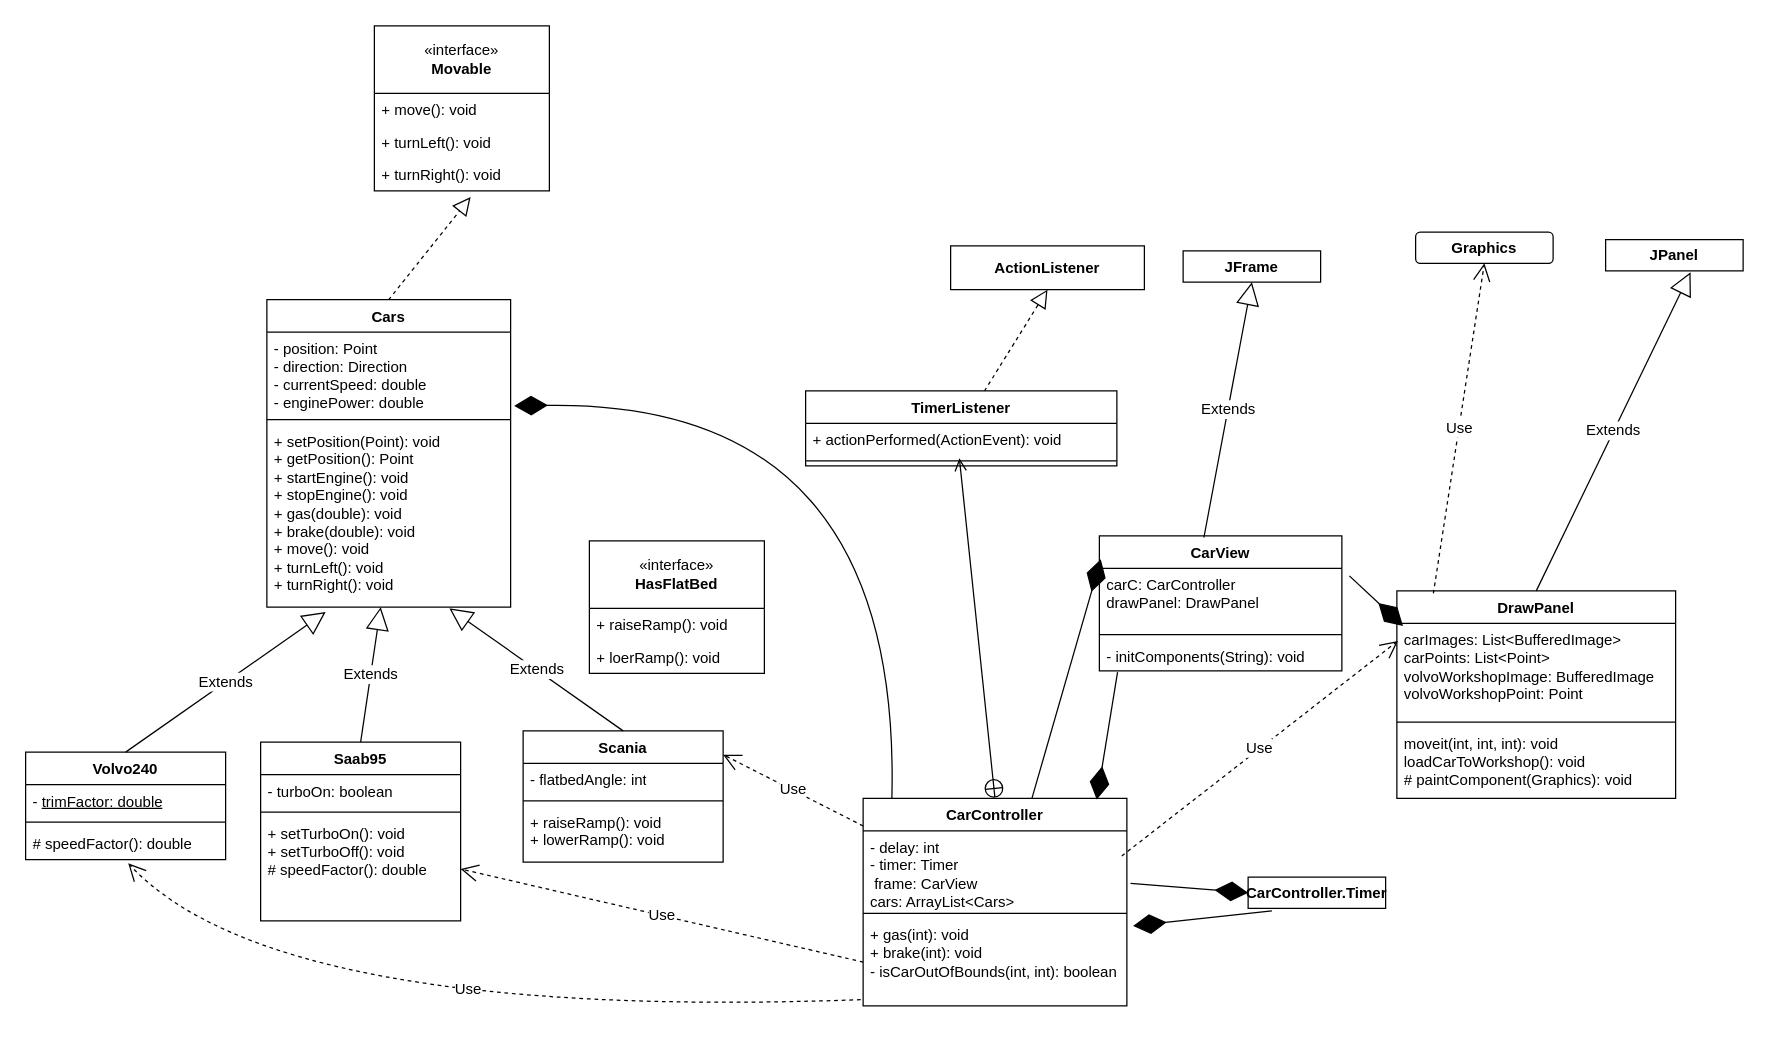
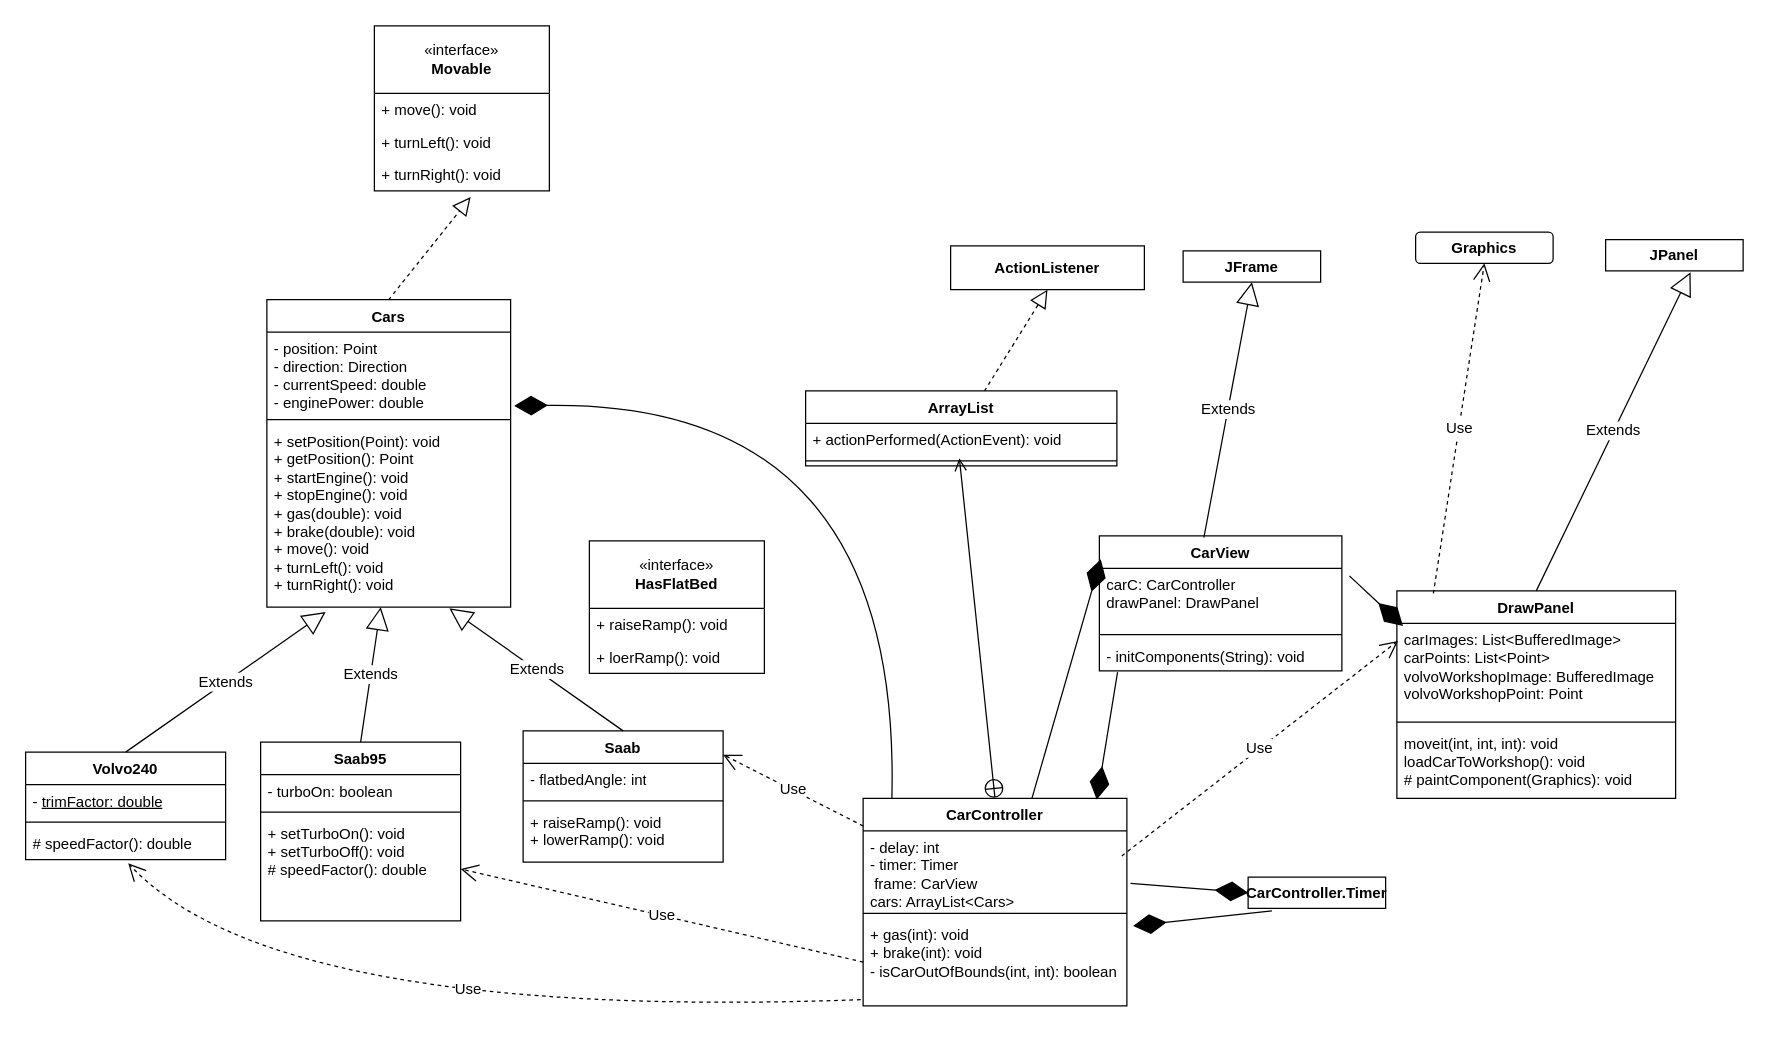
(961, 408) -> (961, 408)
(623, 748) -> (623, 748)
